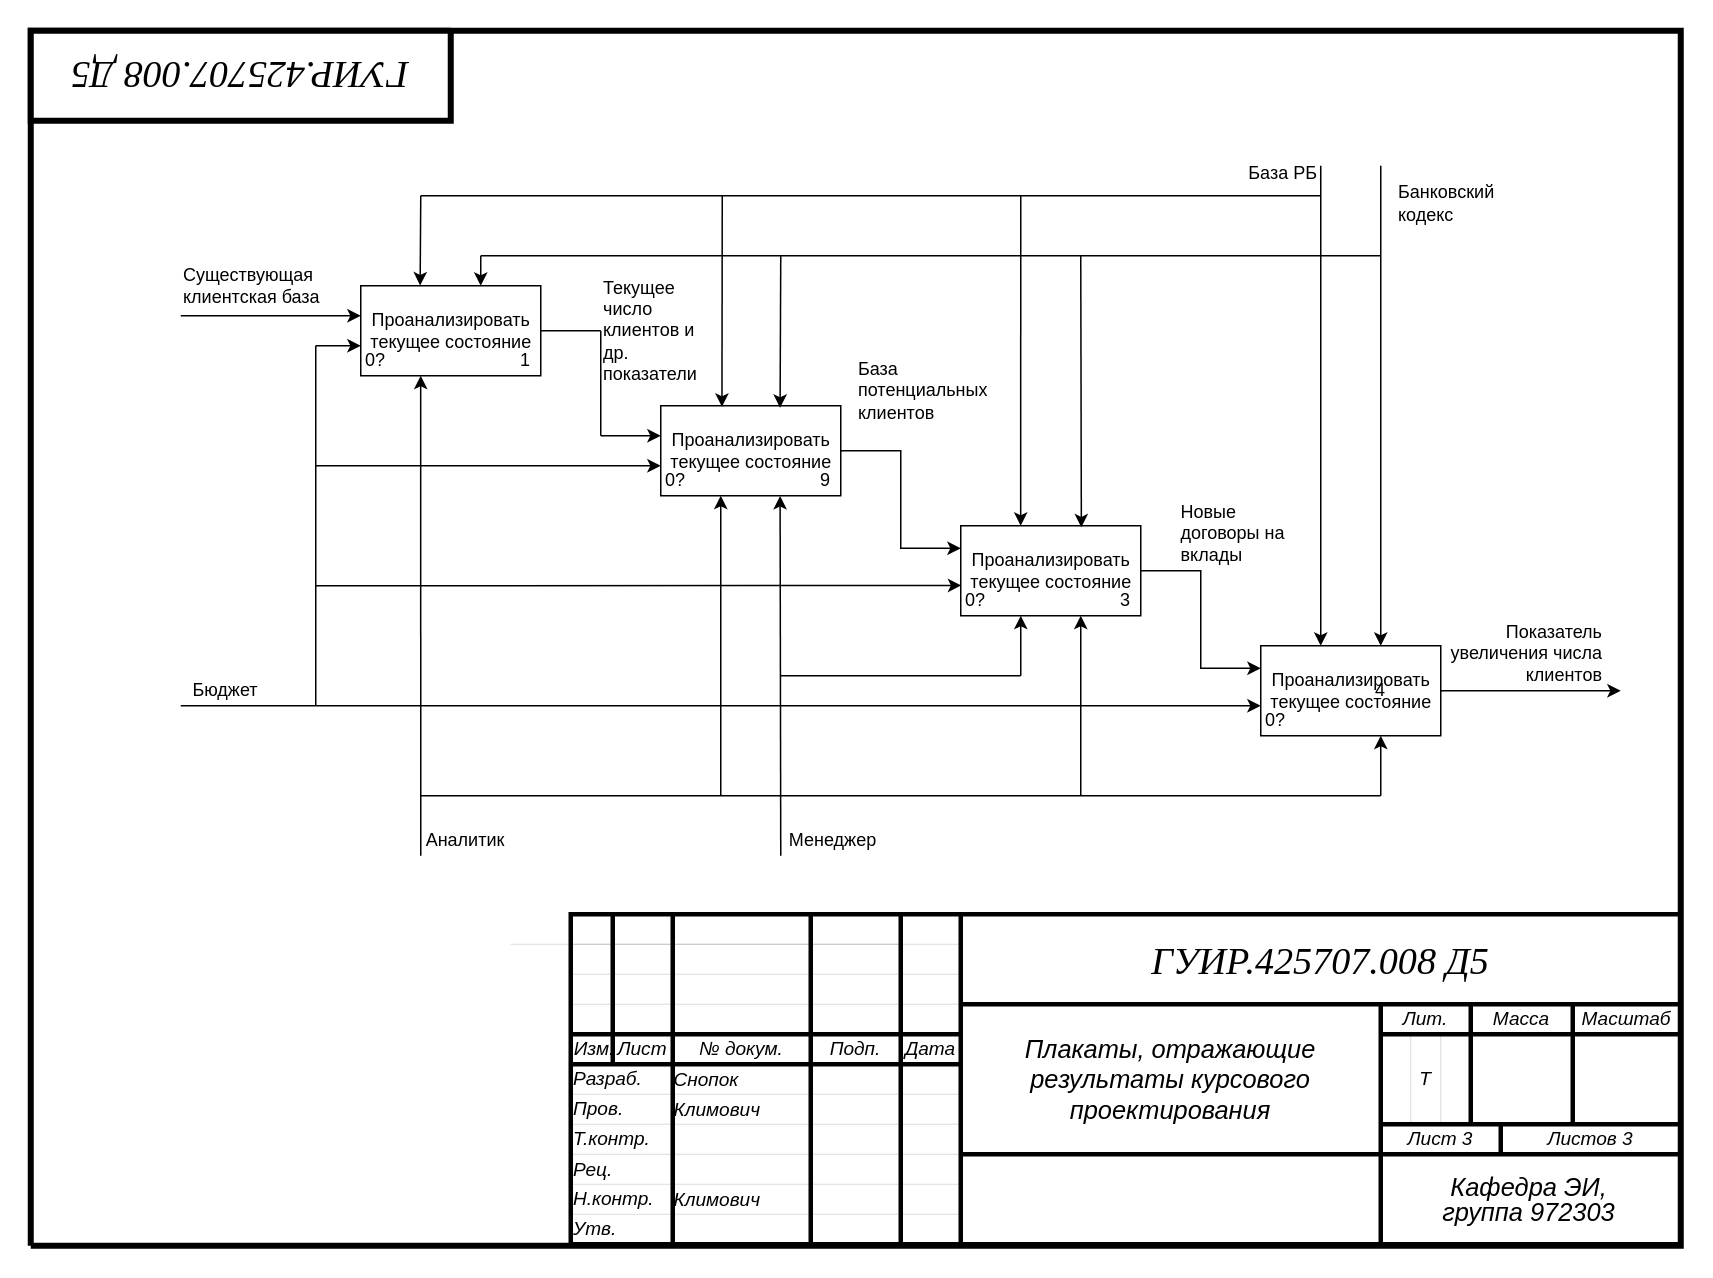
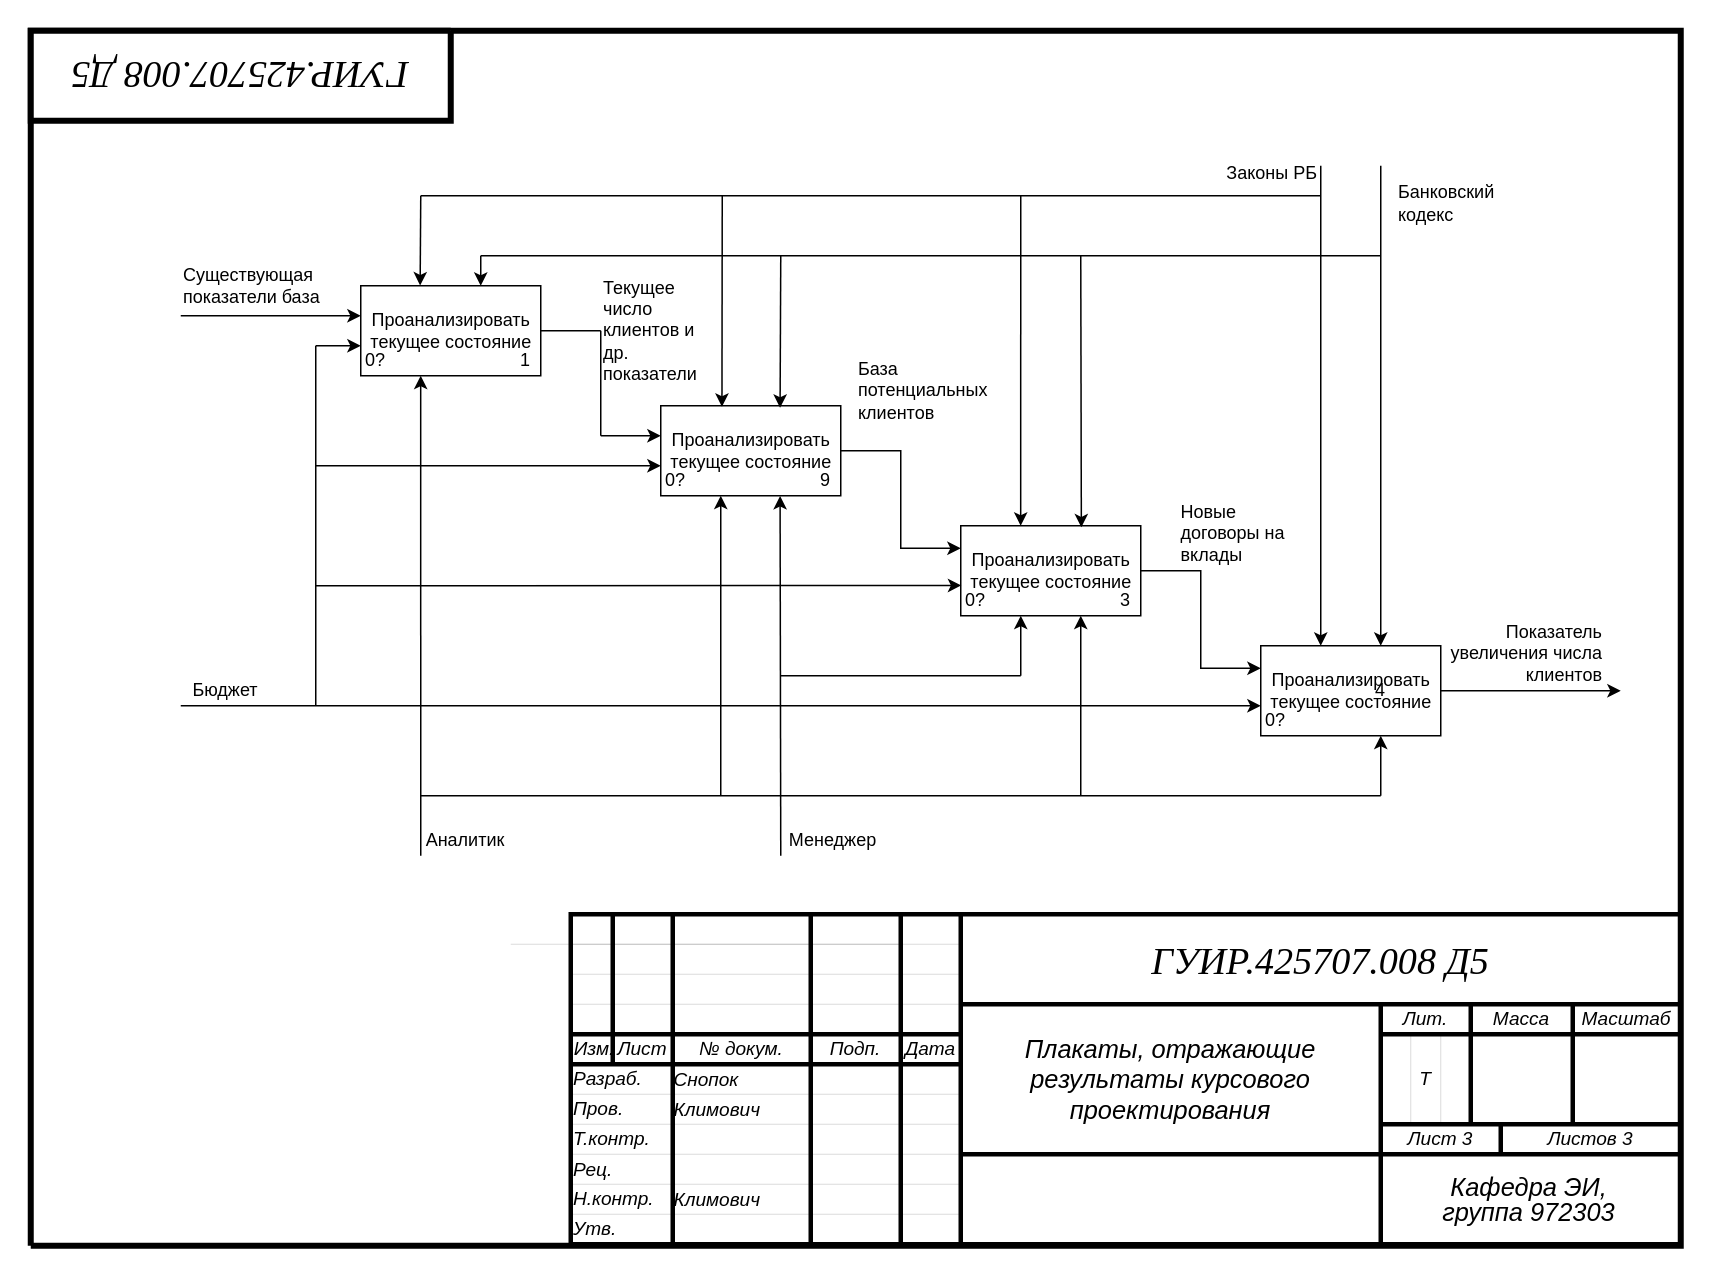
(1285, 173) -> (1275, 173)
(259, 286) -> (259, 286)
